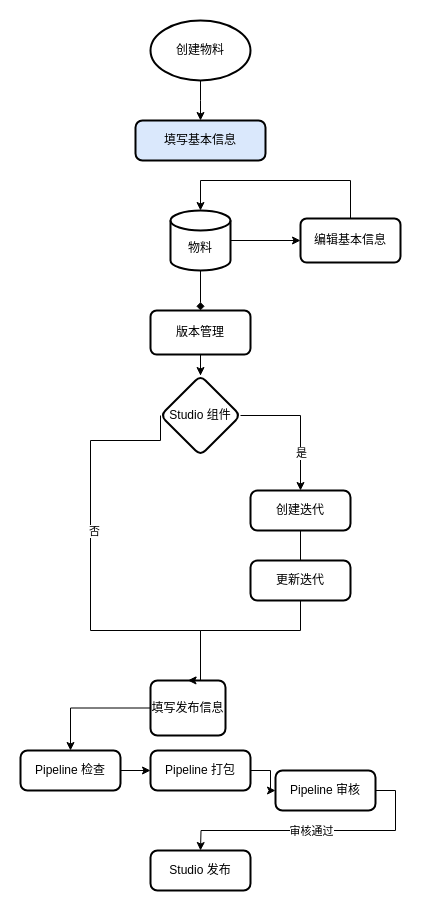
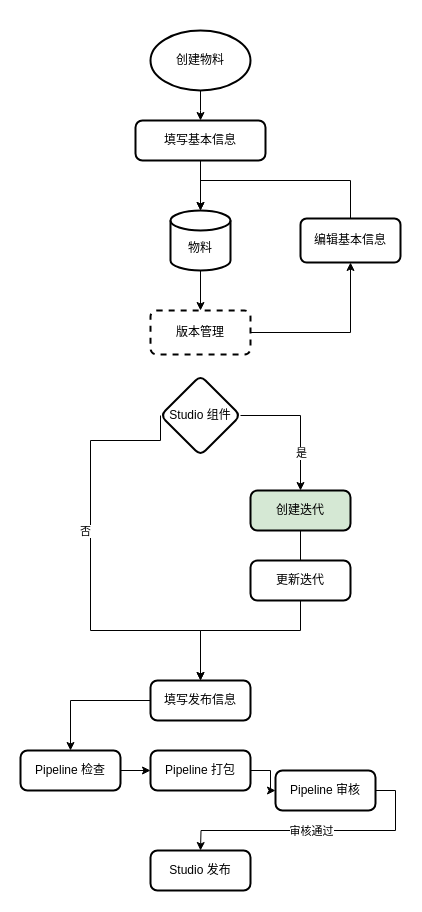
(201, 51) -> (201, 61)
(201, 141) -> (201, 141)
none -> (201, 169)
(262, 241) -> none
(201, 302) -> (201, 302)
(201, 333) -> (201, 333)
(201, 369) -> (332, 333)
(301, 511) -> (301, 511)
(188, 708) -> (201, 701)
